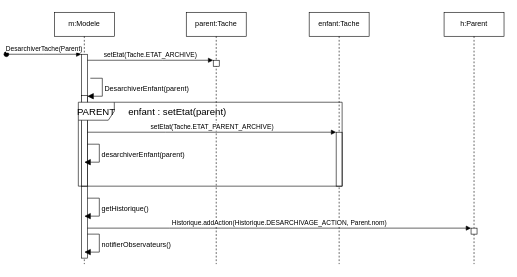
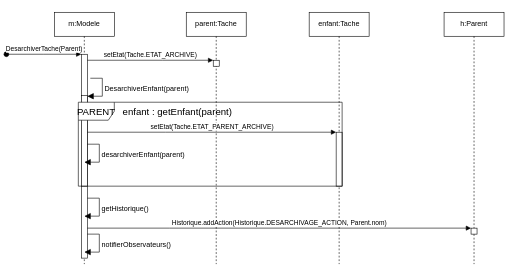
(178, 111) -> (178, 111)
